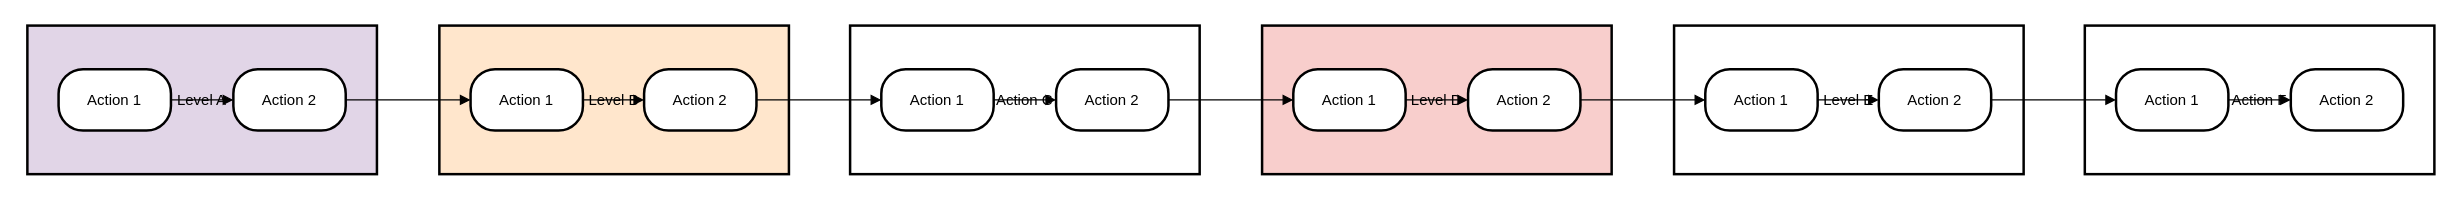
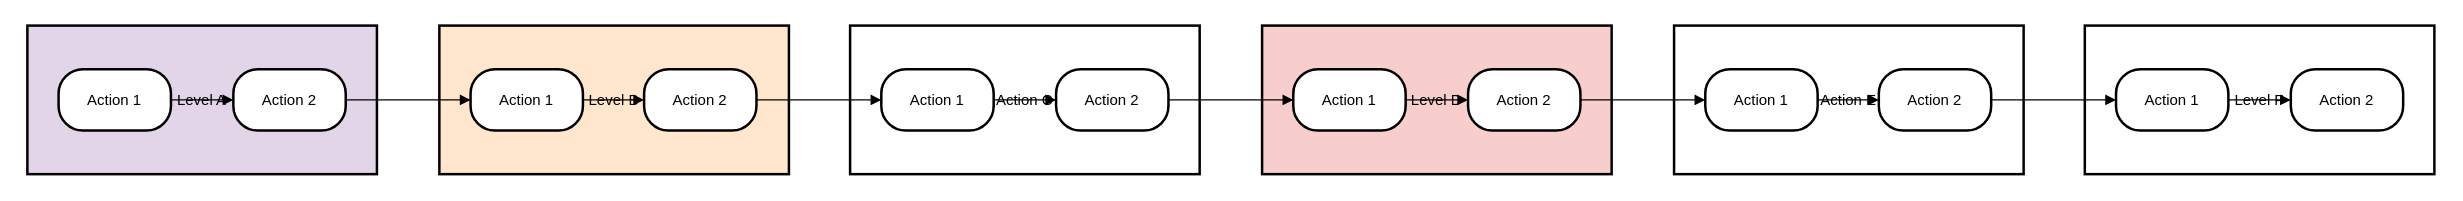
(1849, 101) -> (1849, 101)
(2261, 101) -> (2261, 101)
